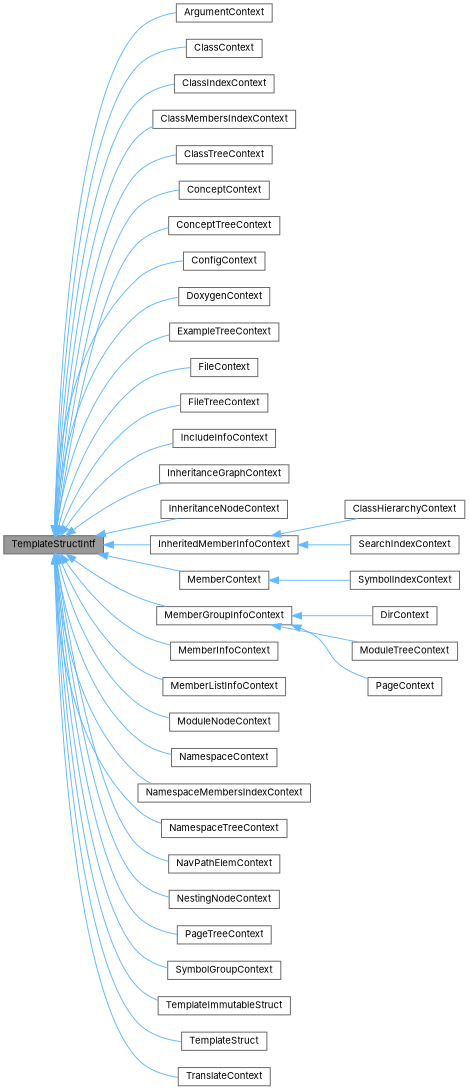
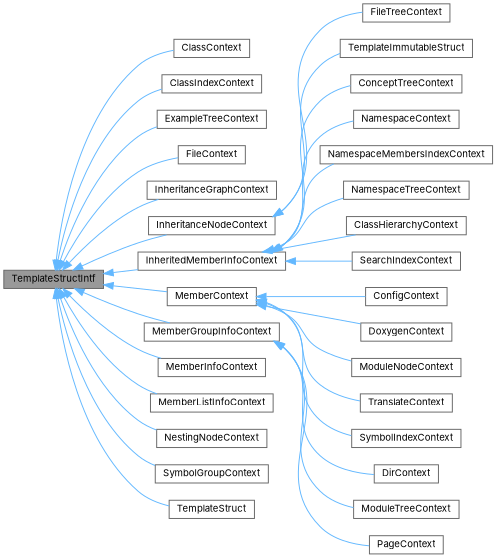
(224, 13) -> none
(224, 119) -> none
(224, 155) -> none
(224, 190) -> none
(113, 307) -> (316, 297)
(86, 371) -> (309, 116)
(91, 379) -> (313, 315)
(224, 438) -> none
(106, 450) -> (299, 86)
(96, 655) -> (308, 339)
(90, 676) -> (313, 145)
(77, 708) -> (307, 218)
(90, 708) -> (310, 184)
(87, 849) -> (306, 87)
(224, 864) -> none
(78, 867) -> (310, 373)
(224, 935) -> none
